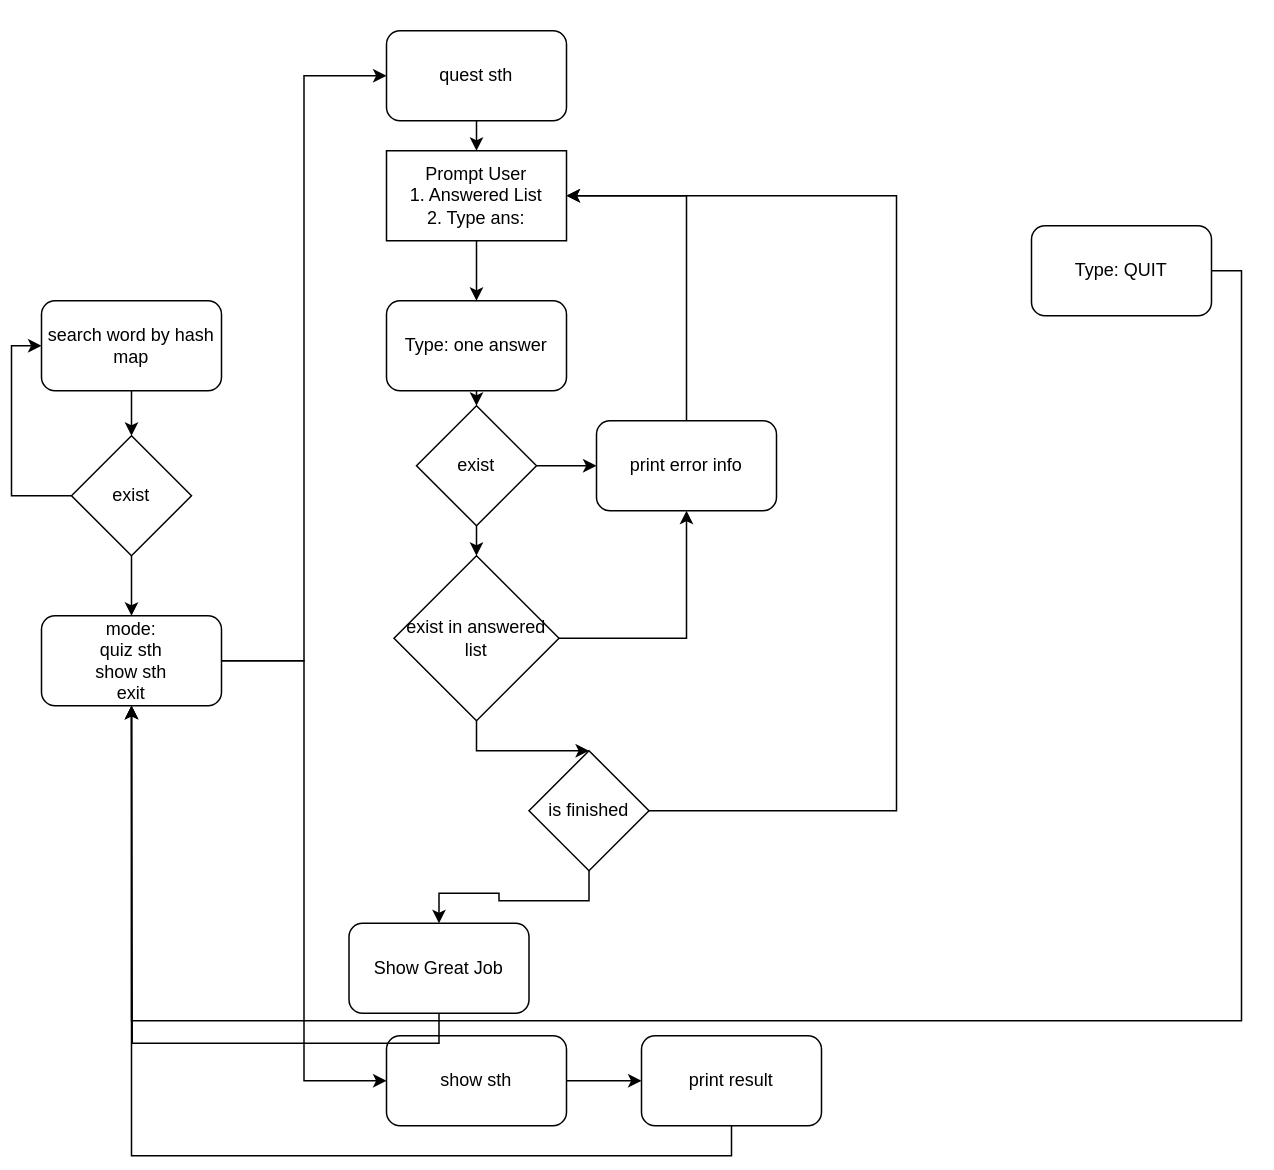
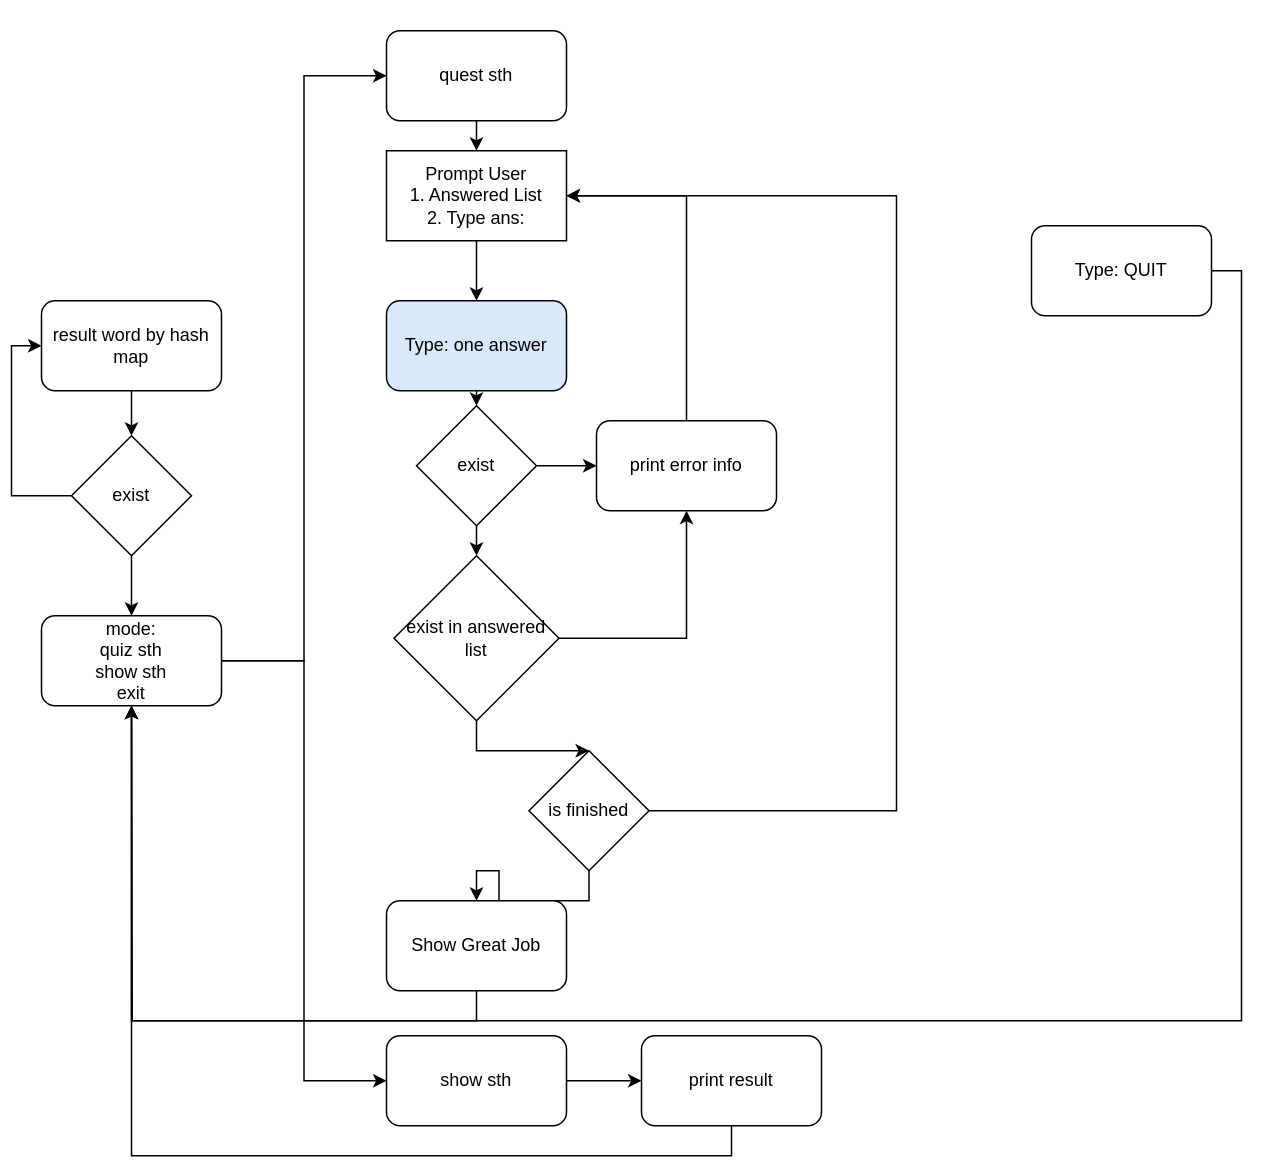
(131, 346) -> (131, 346)
(476, 346) -> (476, 346)
(439, 968) -> (476, 946)
